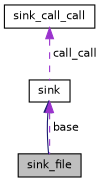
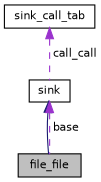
(50, 17) -> (50, 17)
(50, 165) -> (50, 165)
